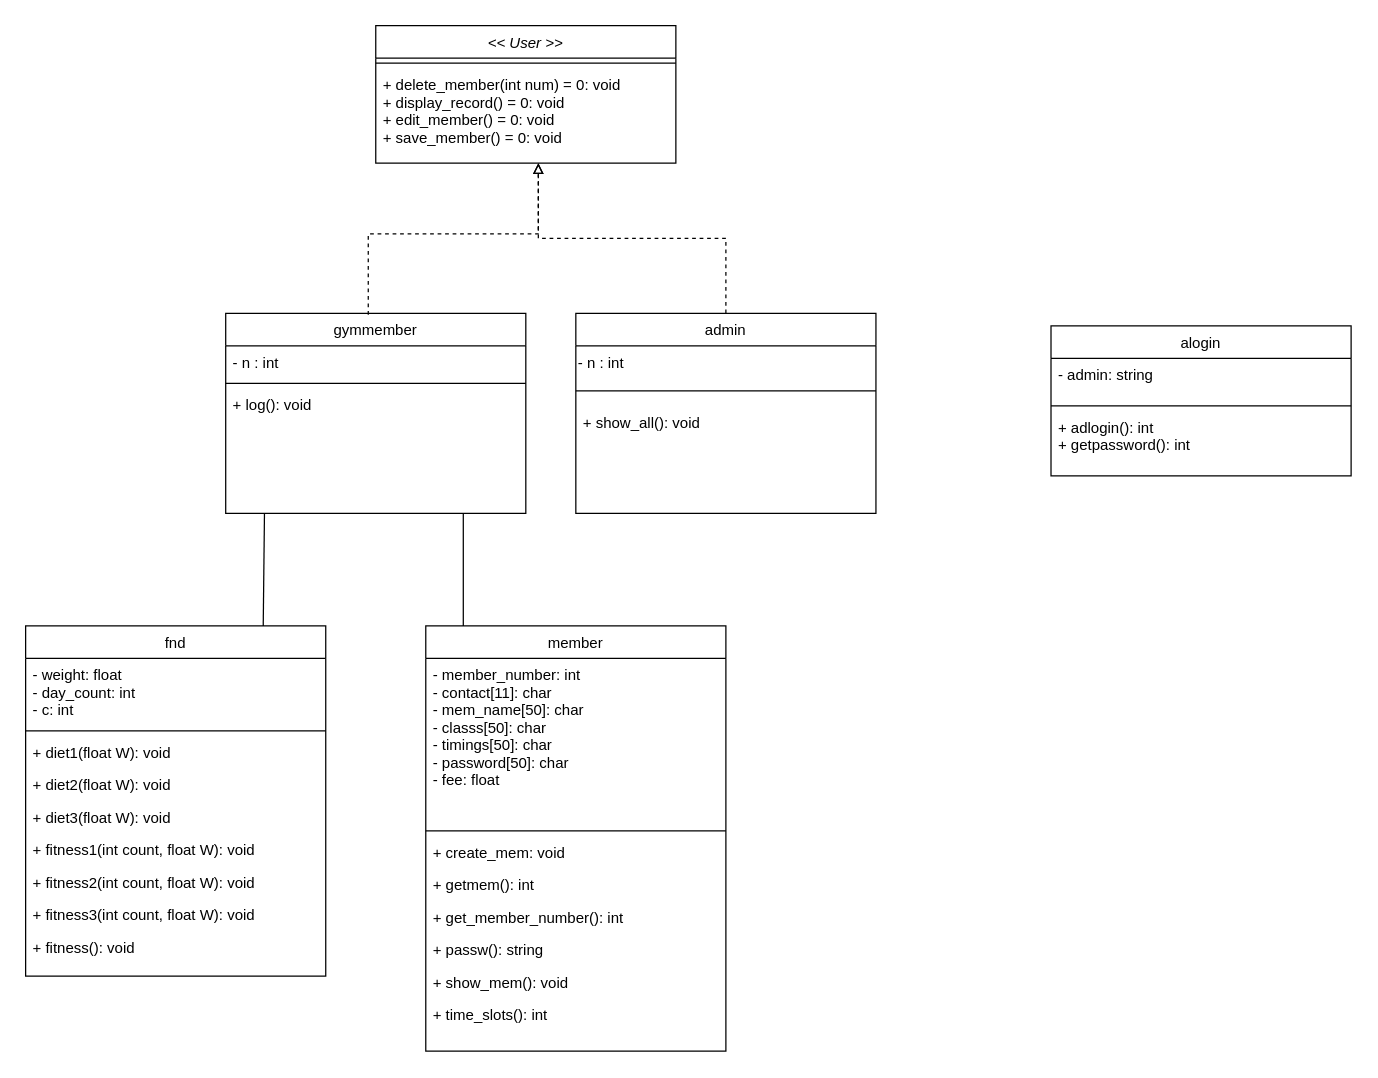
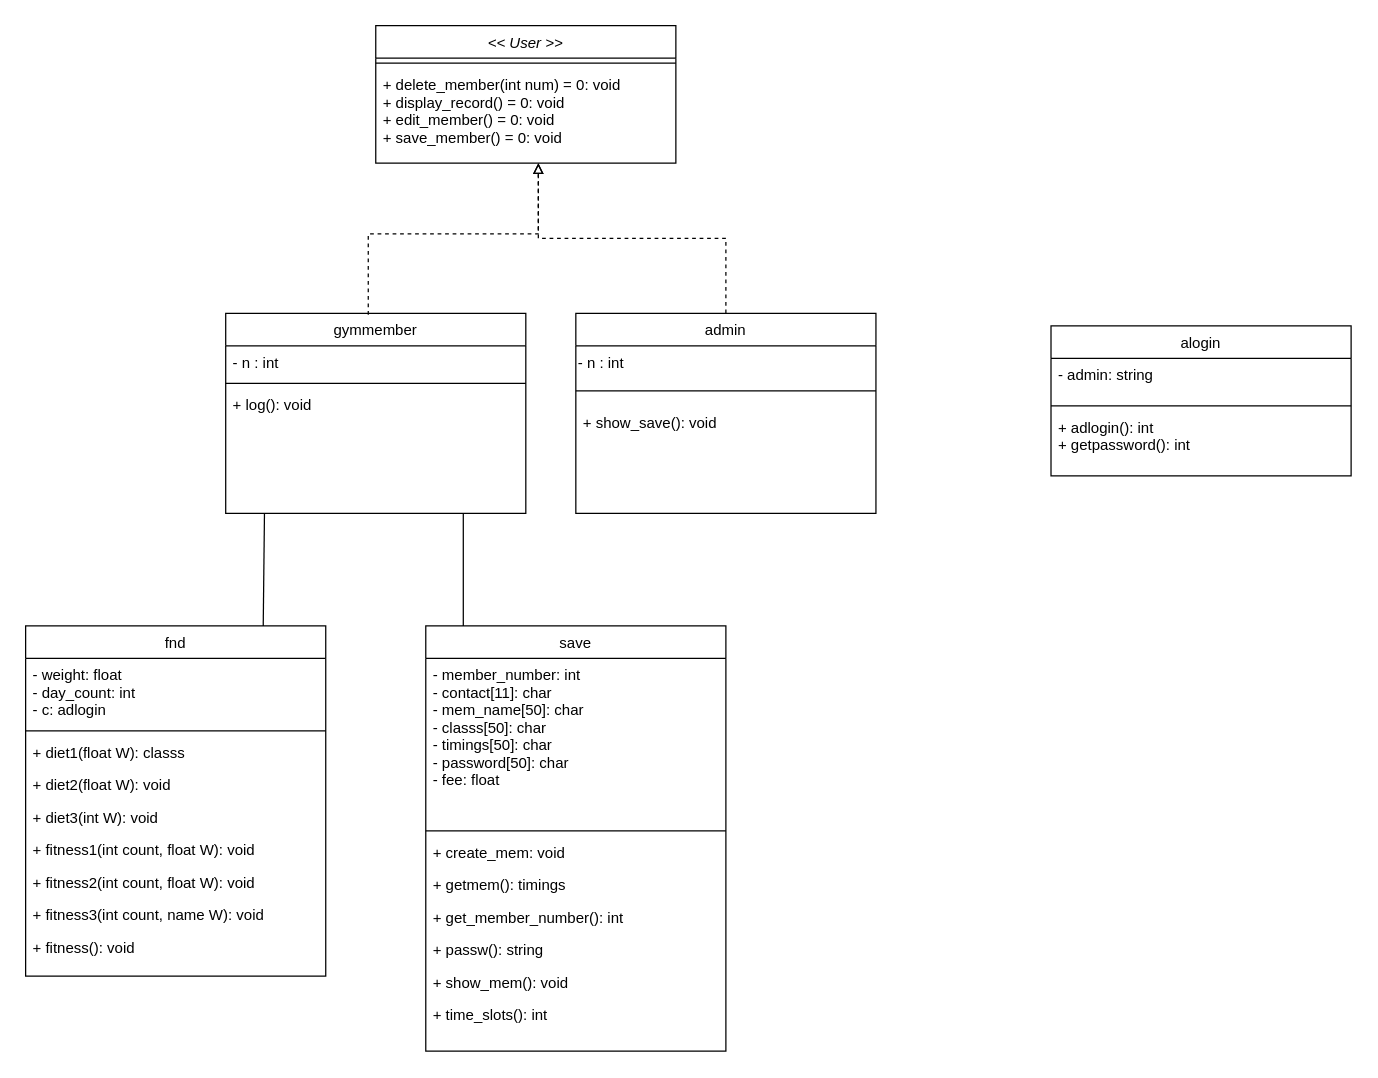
(646, 423) -> (655, 423)
(575, 643) -> (575, 643)
(86, 675) -> (86, 675)
(111, 753) -> (120, 753)
(111, 818) -> (103, 818)
(488, 885) -> (503, 885)
(162, 915) -> (160, 915)
